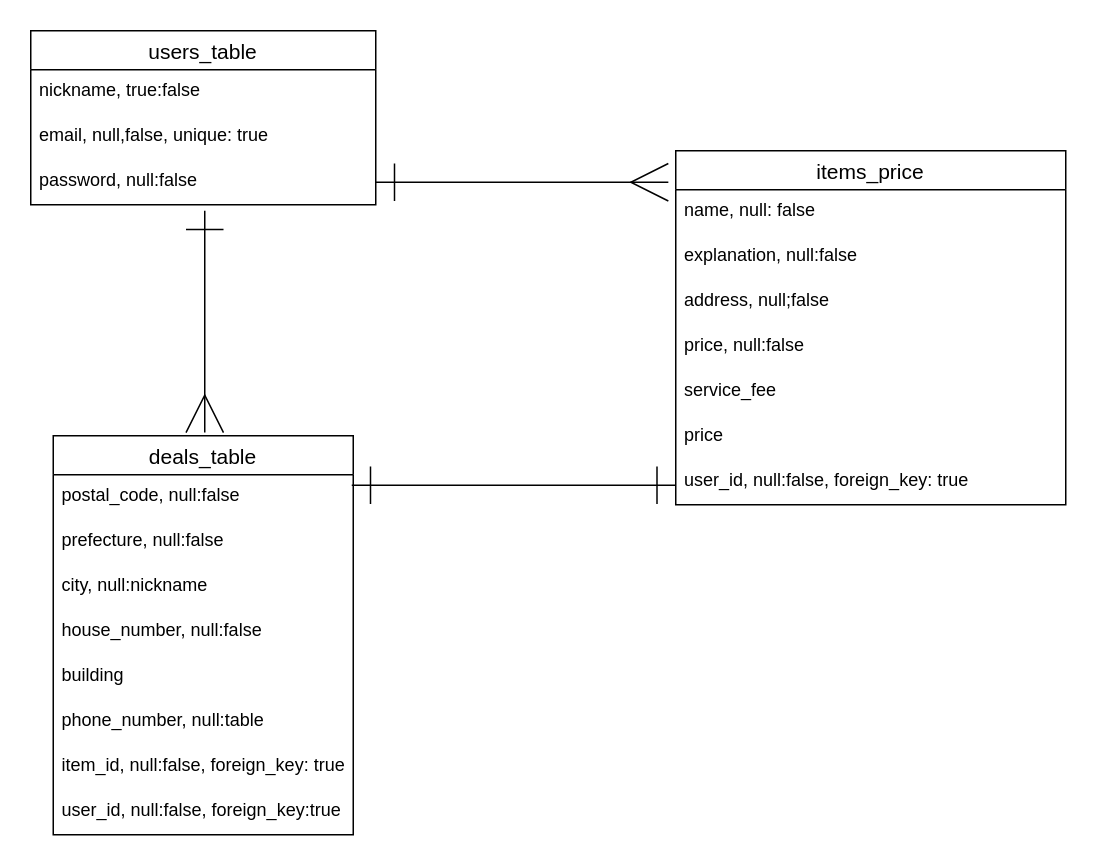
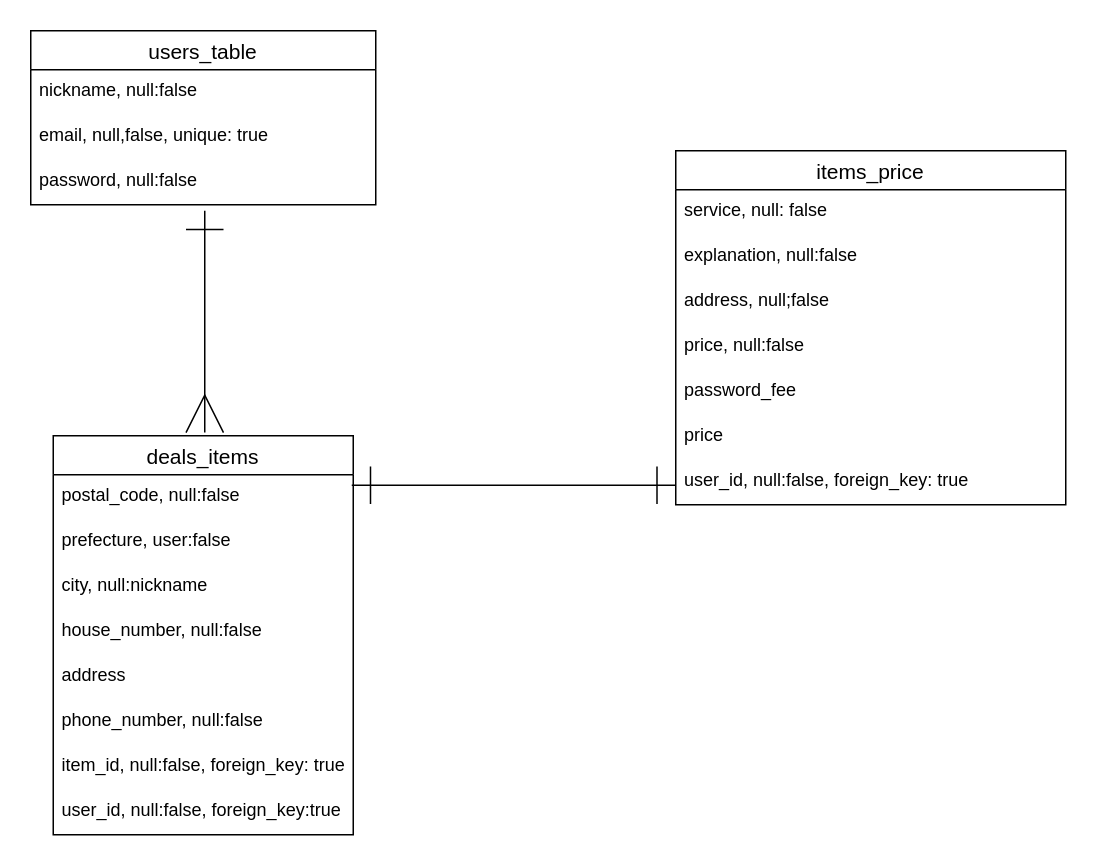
(128, 90) -> (123, 90)
(522, 182) -> none
(753, 210) -> (766, 210)
(737, 390) -> (744, 390)
(203, 457) -> (203, 457)
(158, 540) -> (163, 540)
(95, 675) -> (97, 675)
(168, 720) -> (168, 720)
